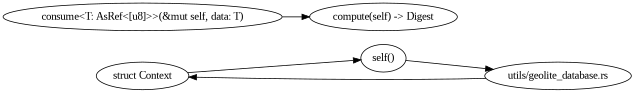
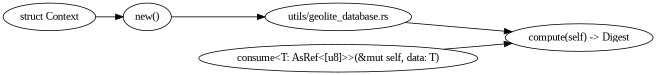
(383, 58) -> (147, 17)
(341, 79) -> (455, 27)
